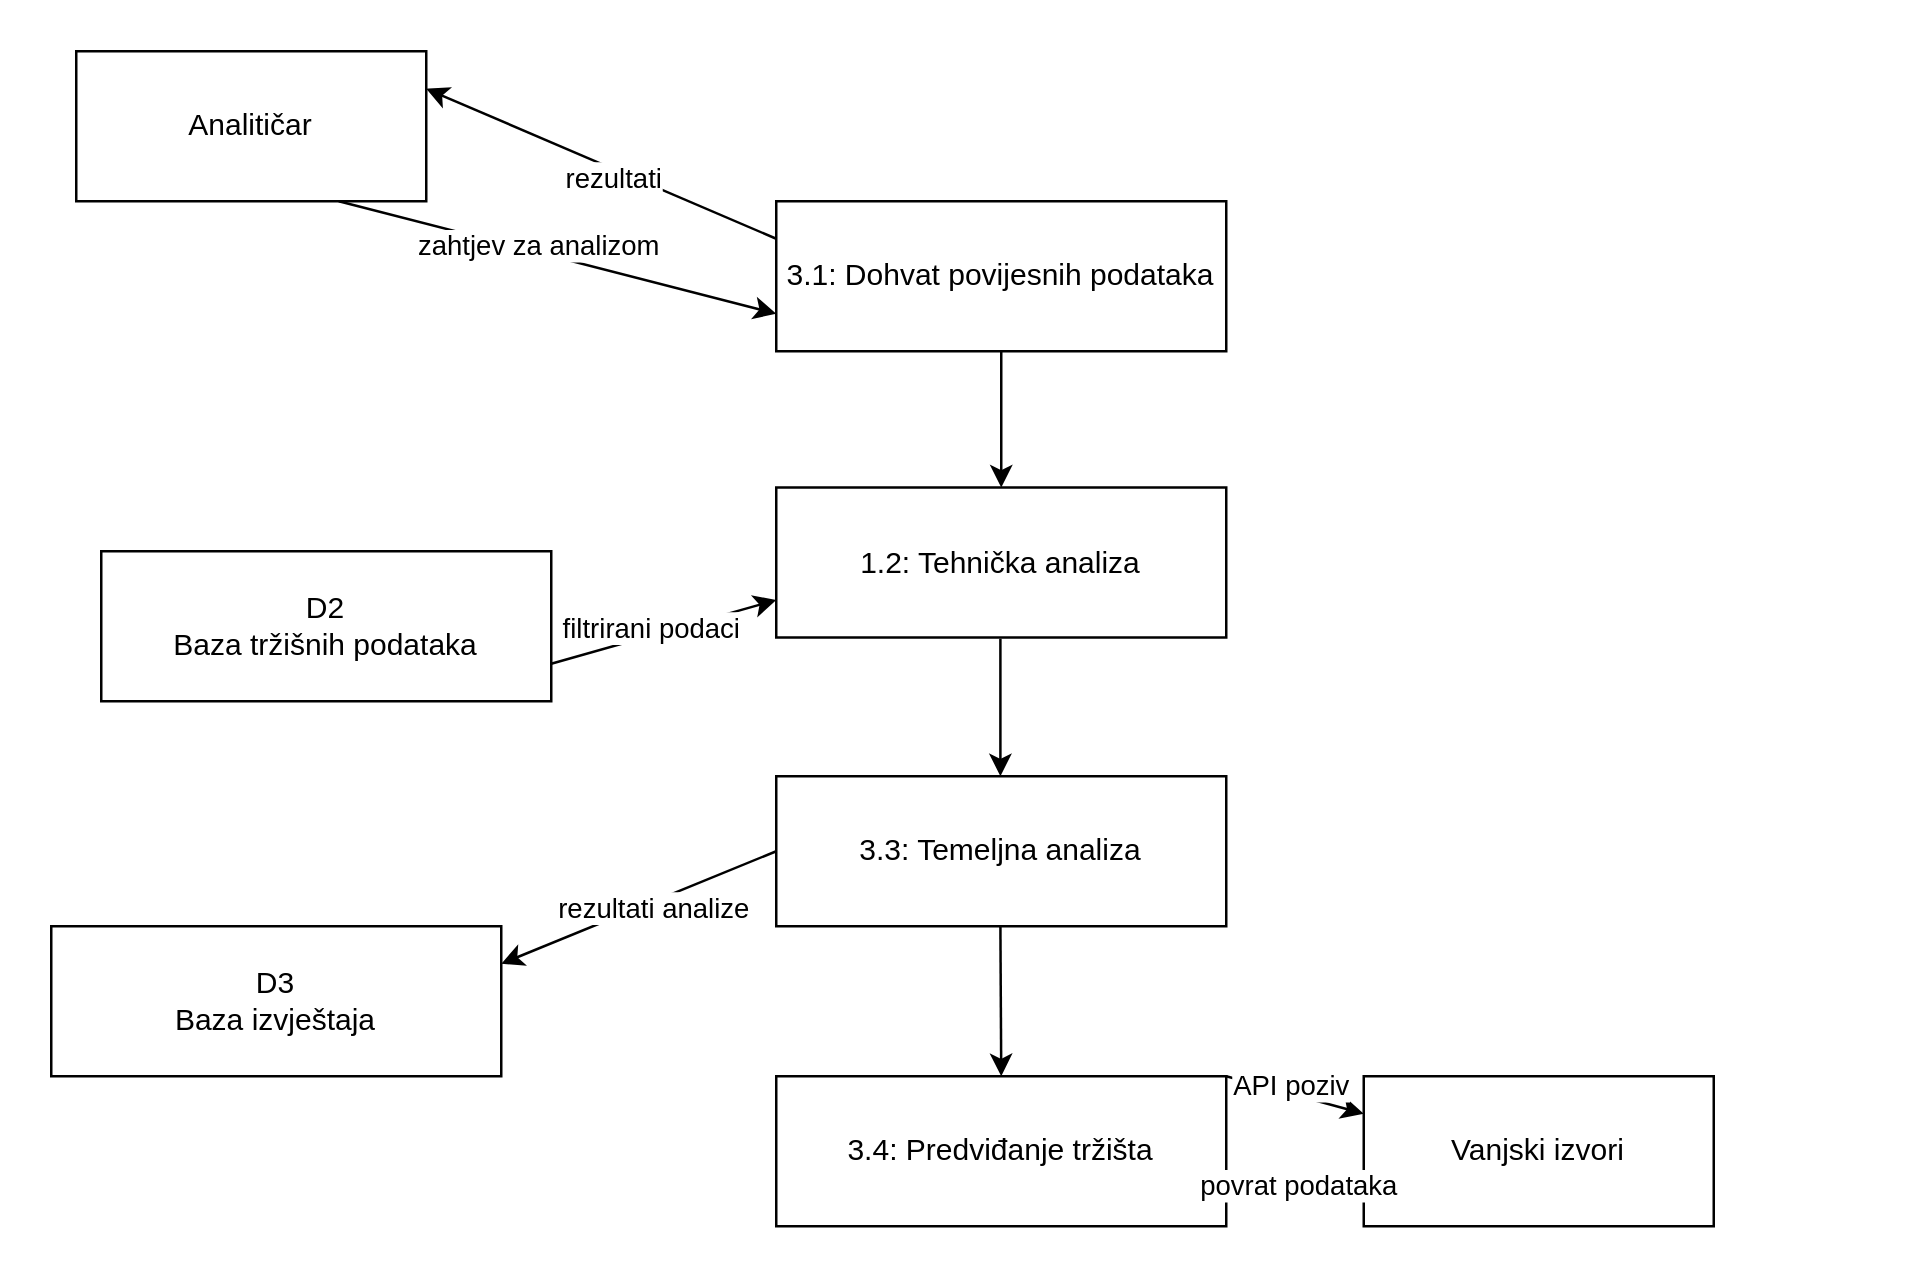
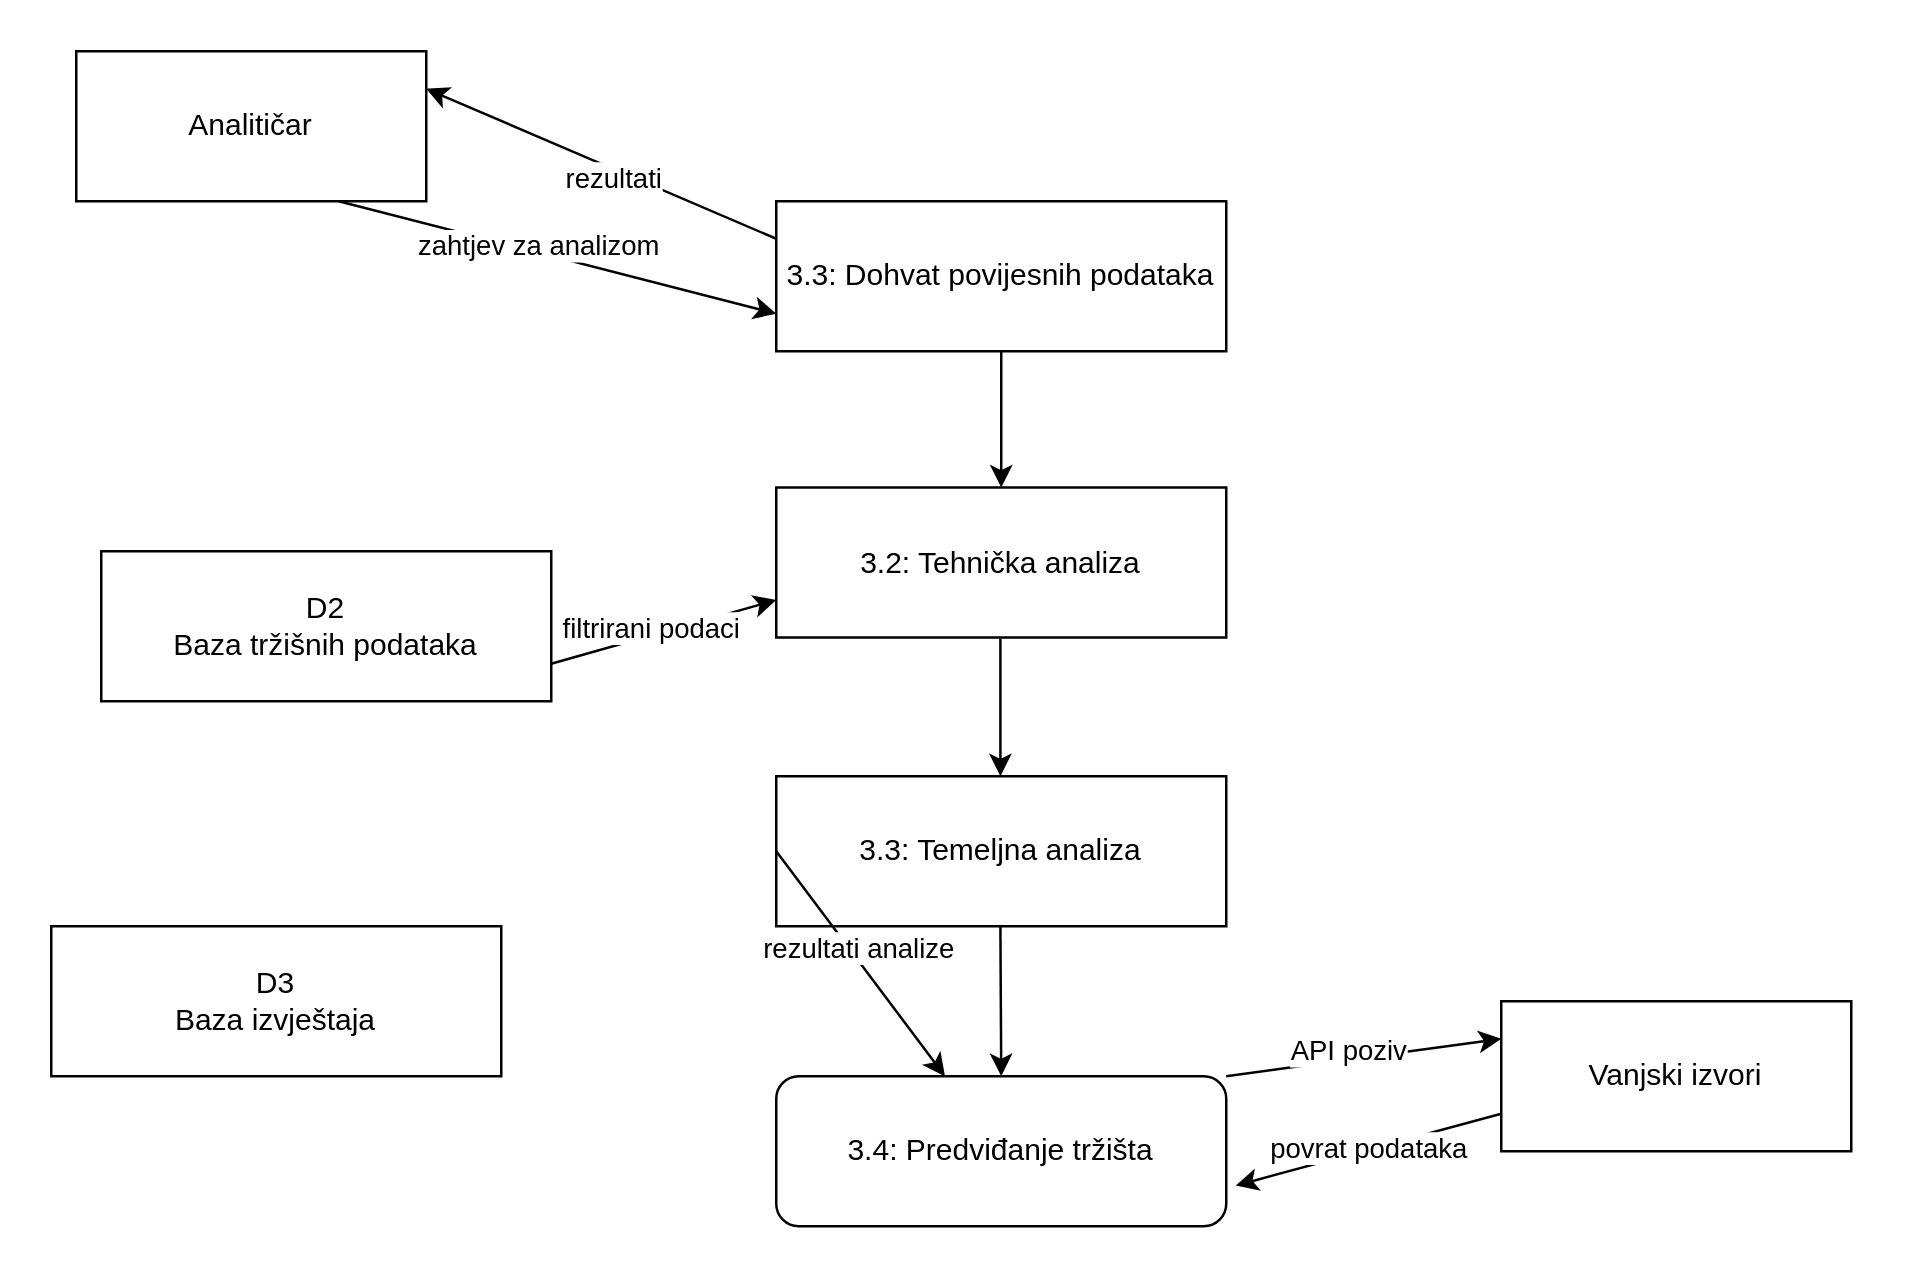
(1001, 276) -> (1001, 276)
(1001, 564) -> (1001, 564)
(725, 872) -> (889, 1002)
(1001, 1151) -> (1001, 1151)
(1539, 1151) -> (1676, 1076)
